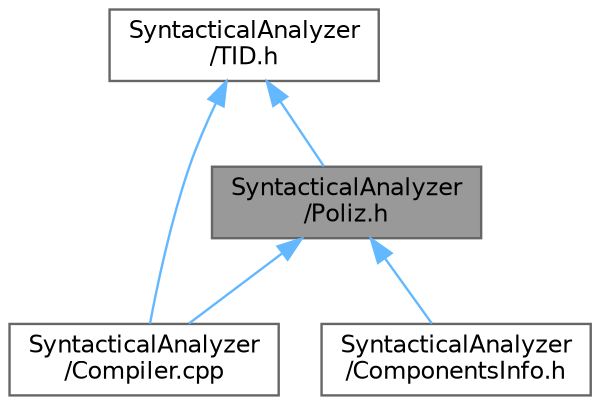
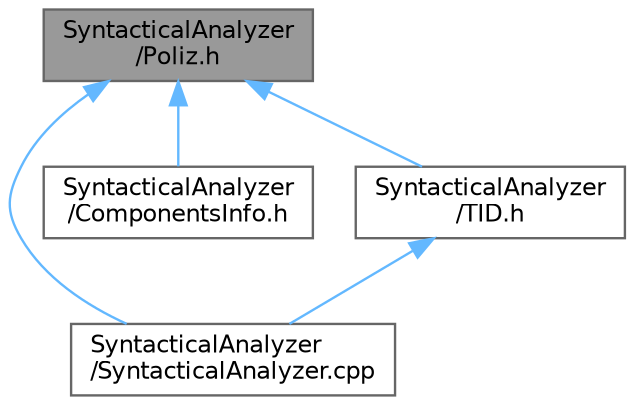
(302, 134) -> (345, 129)
(144, 360) -> (233, 360)
